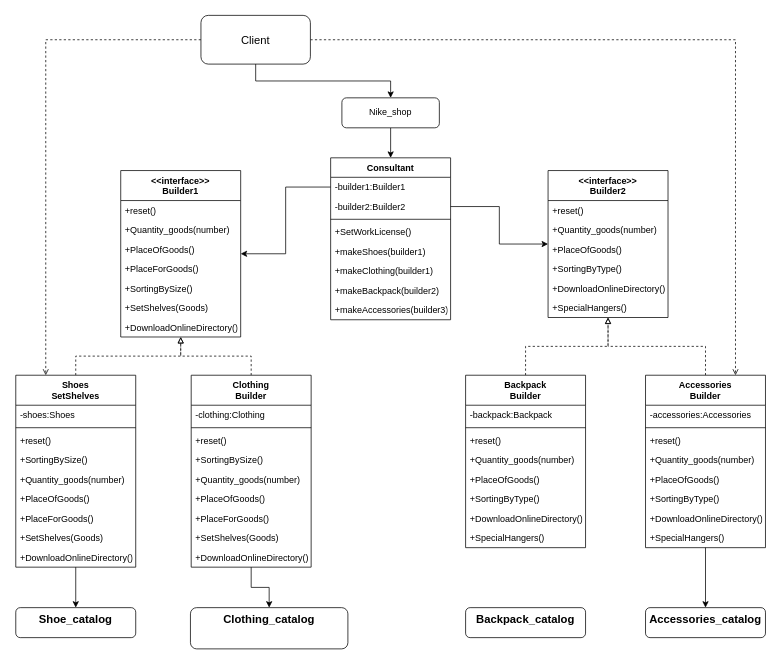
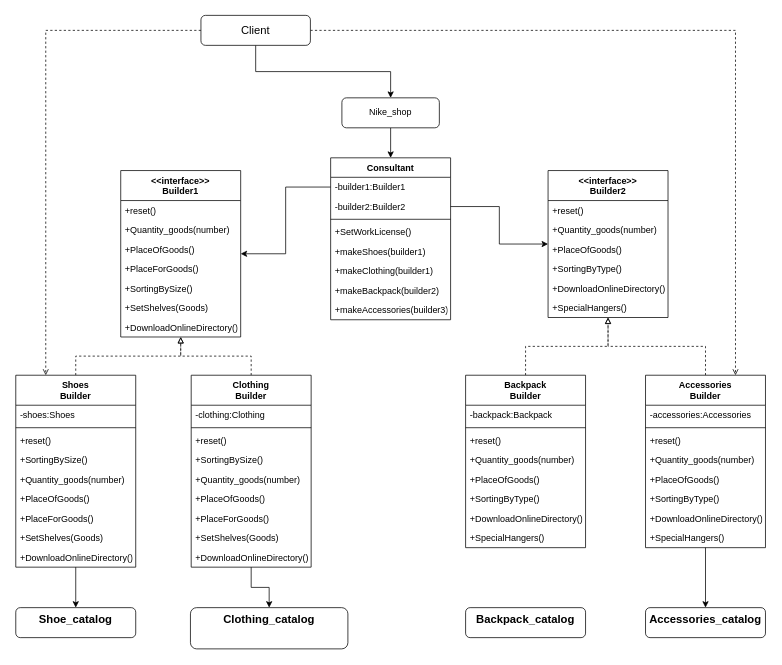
(255, 40) -> (255, 30)
(75, 386) -> (75, 386)
